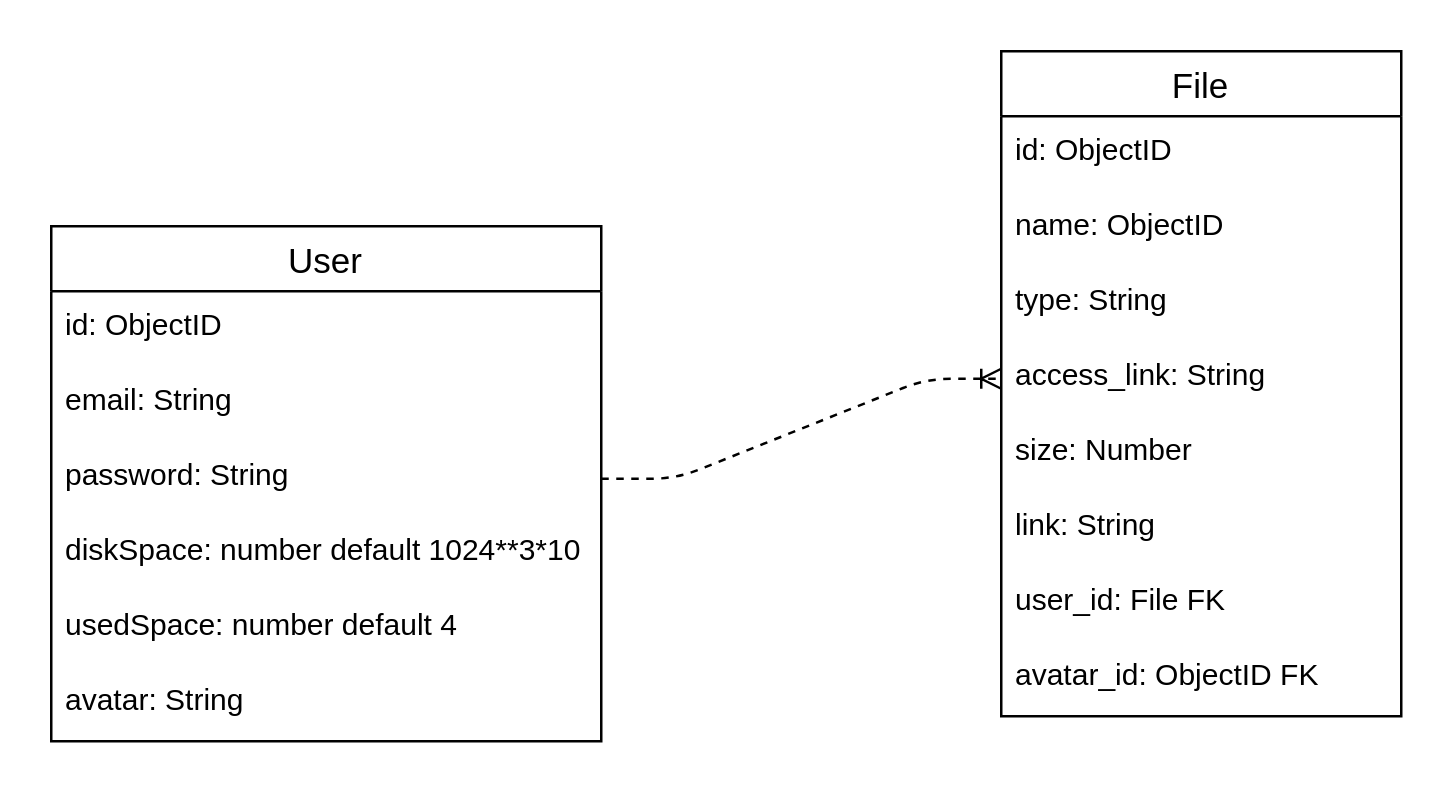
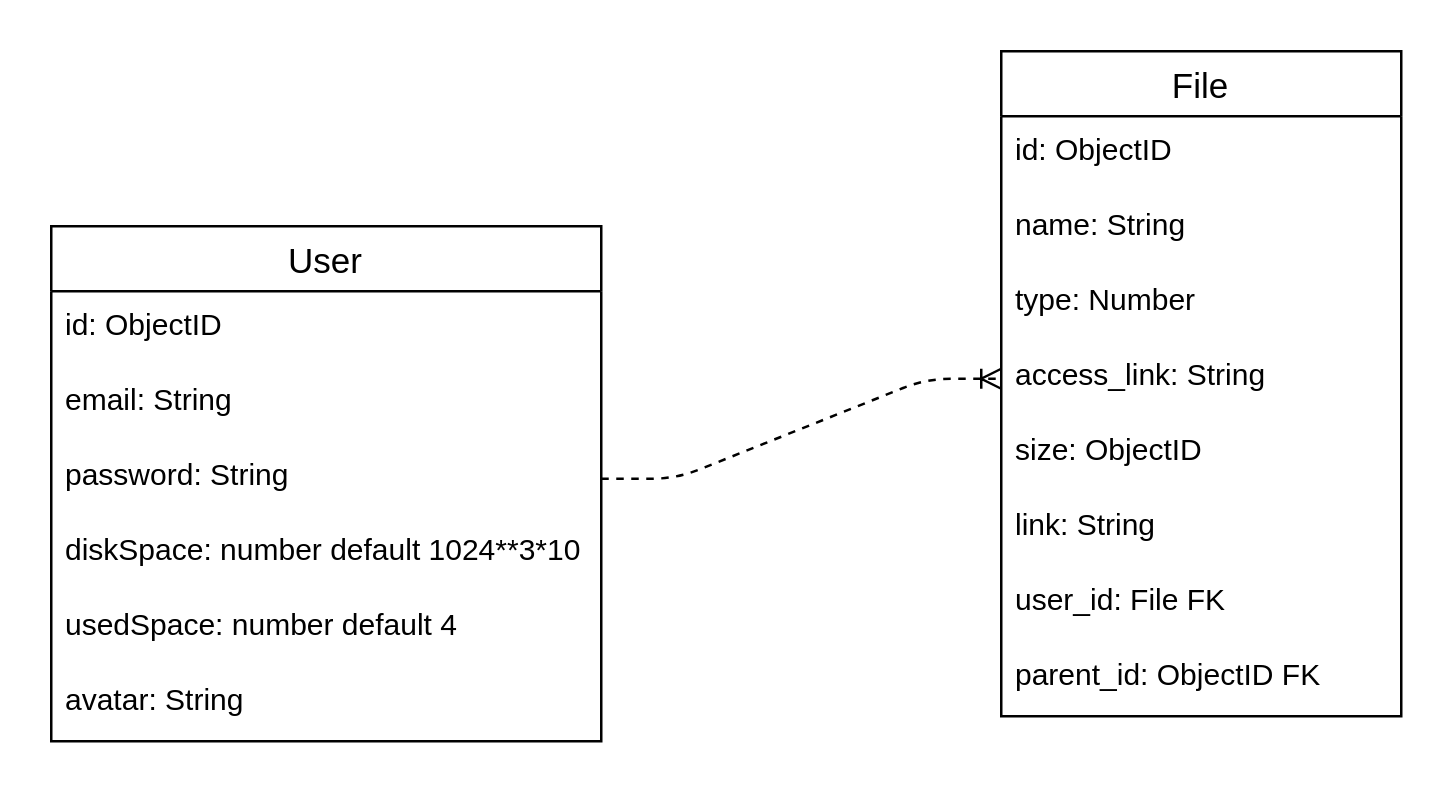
(1125, 225) -> (1104, 225)
(1104, 300) -> (1108, 300)
(1104, 450) -> (1121, 450)
(1184, 675) -> (1184, 675)
